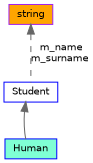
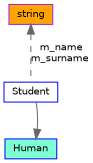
(24, 125) -> (37, 115)
